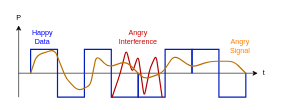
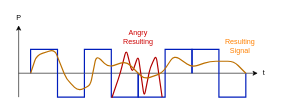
(42, 38) -> none
(138, 38) -> (138, 38)
(241, 47) -> (241, 47)
